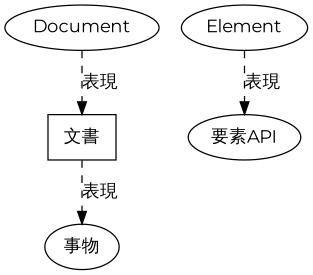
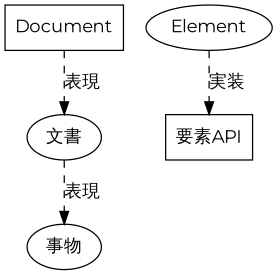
(82, 28) -> (64, 28)
(263, 83) -> (227, 83)
(82, 137) -> (64, 137)
(244, 137) -> (209, 137)
